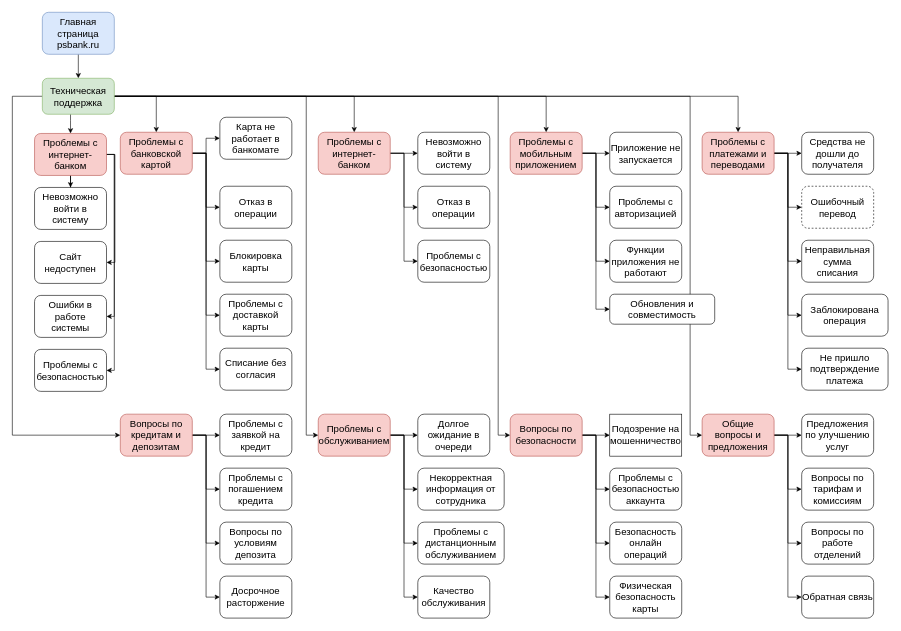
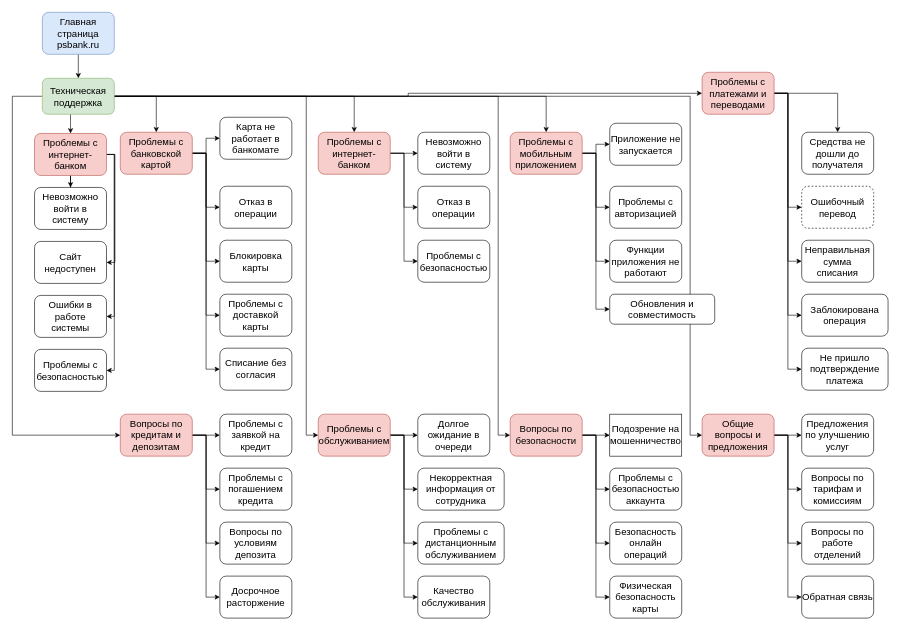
(646, 153) -> (646, 144)
(738, 153) -> (738, 93)
